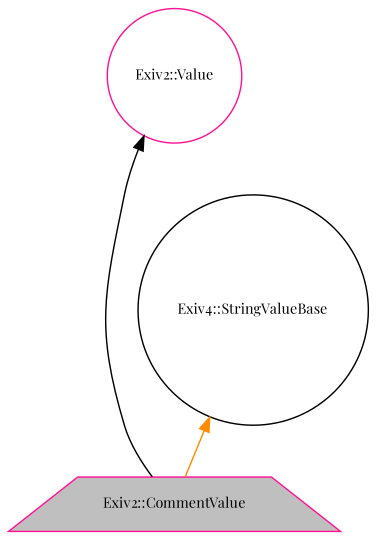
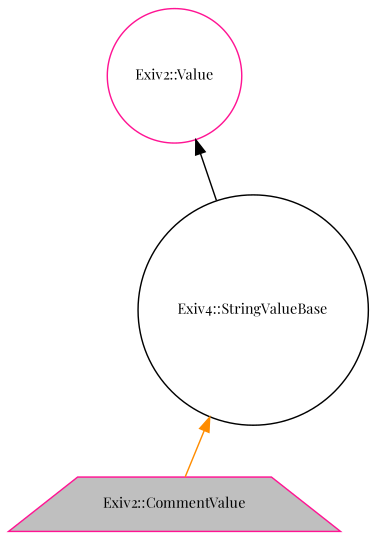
(106, 316) -> (209, 177)
